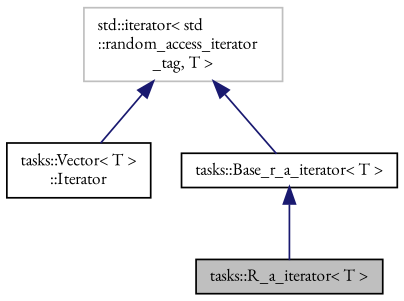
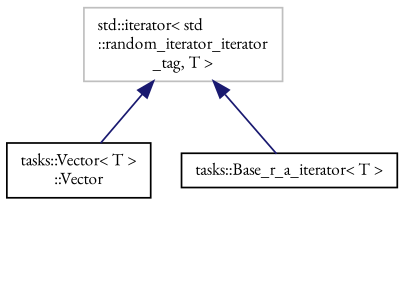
(183, 45) -> (183, 45)
(79, 170) -> (79, 170)
(289, 277) -> none
